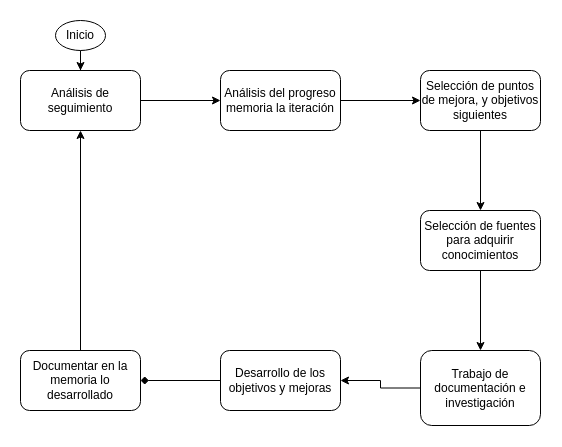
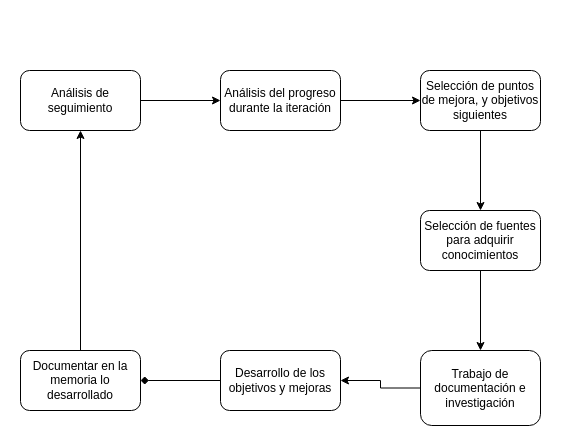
(81, 36) -> none
(81, 65) -> none
(281, 101) -> (281, 101)
